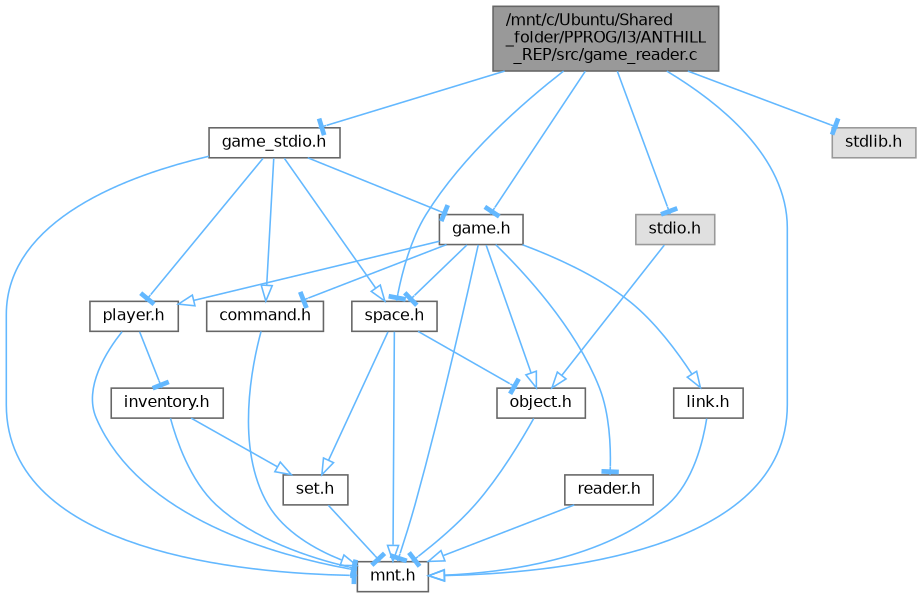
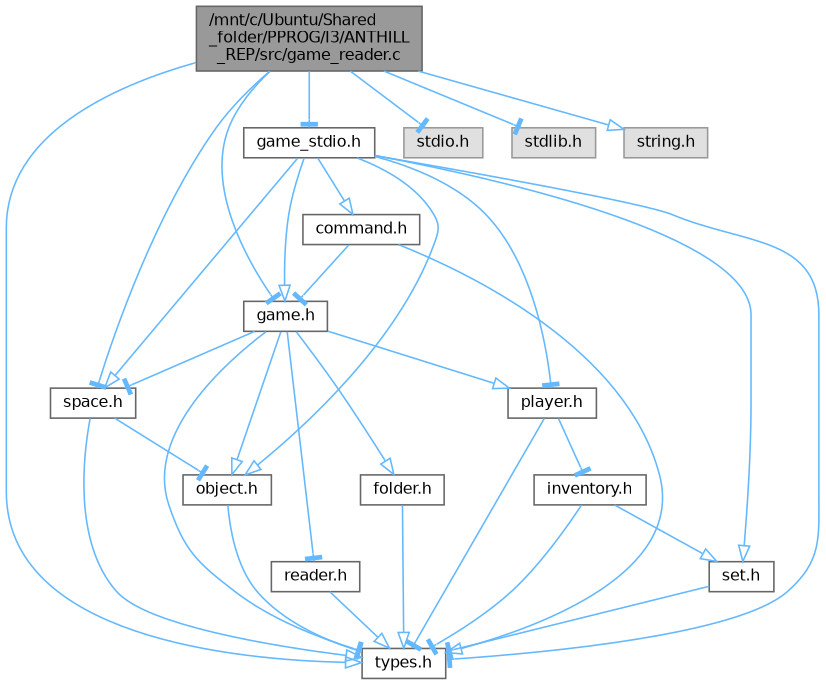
none -> (666, 143)
(374, 185) -> (288, 220)
(377, 271) -> (326, 270)
(613, 310) -> (398, 314)
(358, 396) -> (688, 248)
(708, 403) -> (402, 490)
(393, 577) -> (404, 663)
